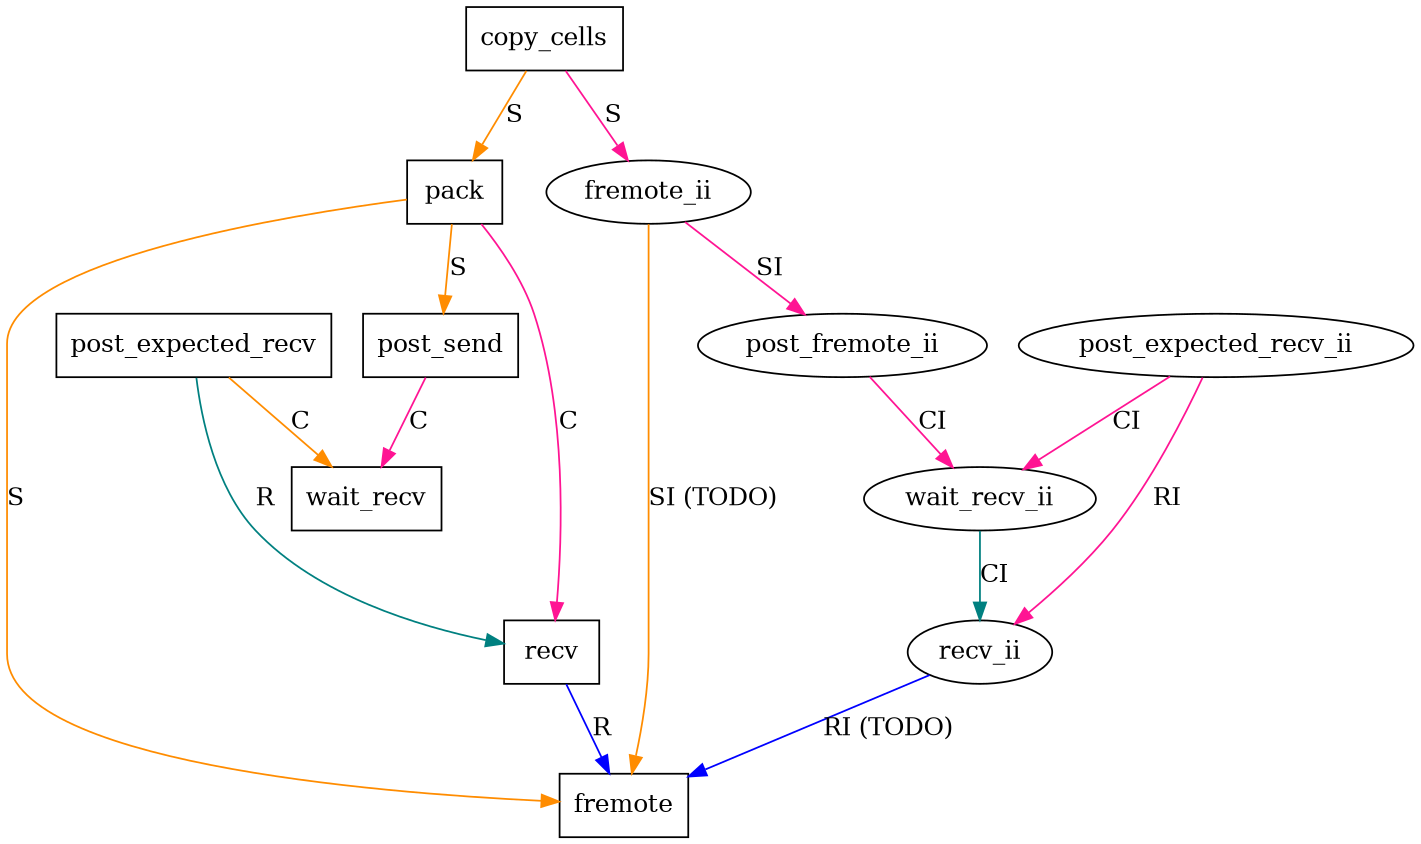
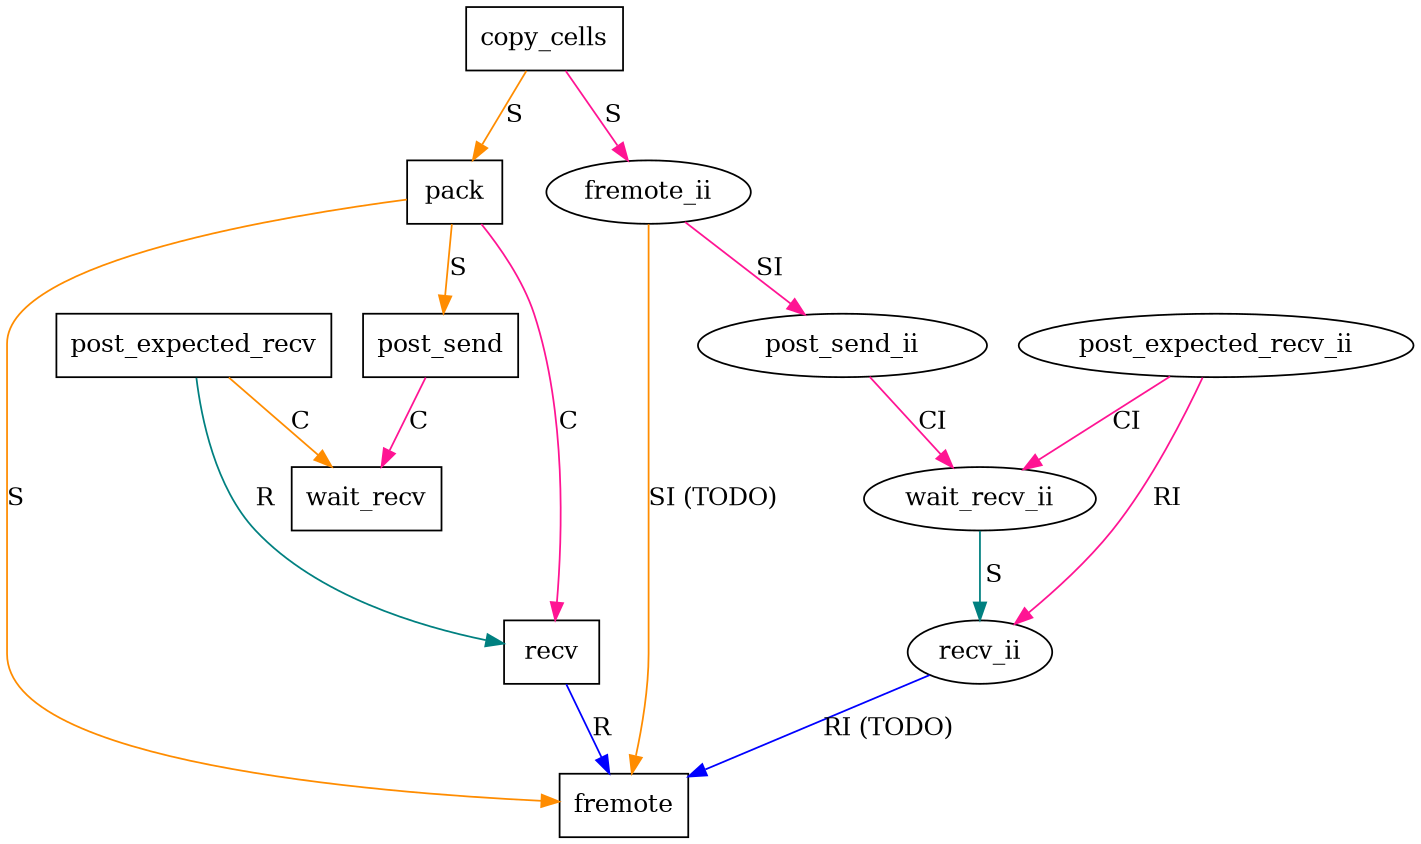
(842, 345) -> (842, 345)
(994, 575) -> (994, 575)
